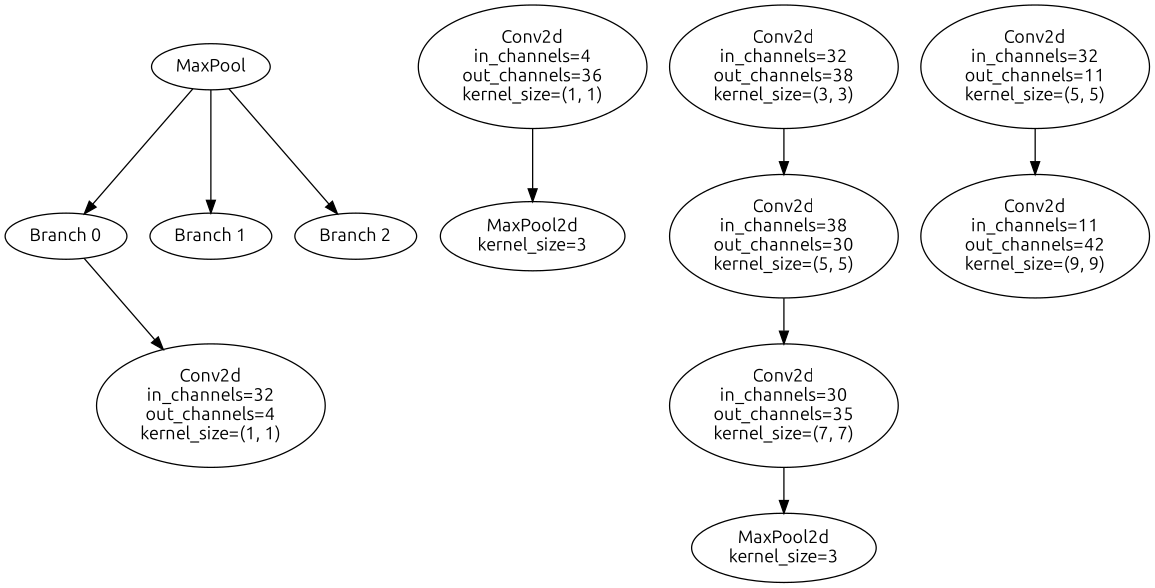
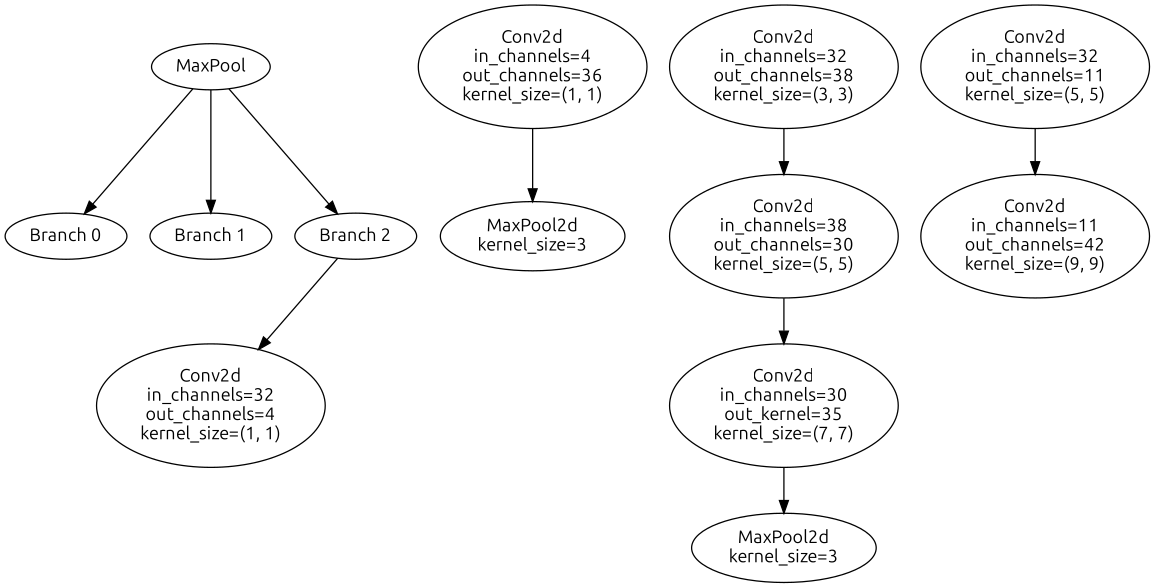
(119, 299) -> (302, 299)
(784, 406) -> (784, 406)
